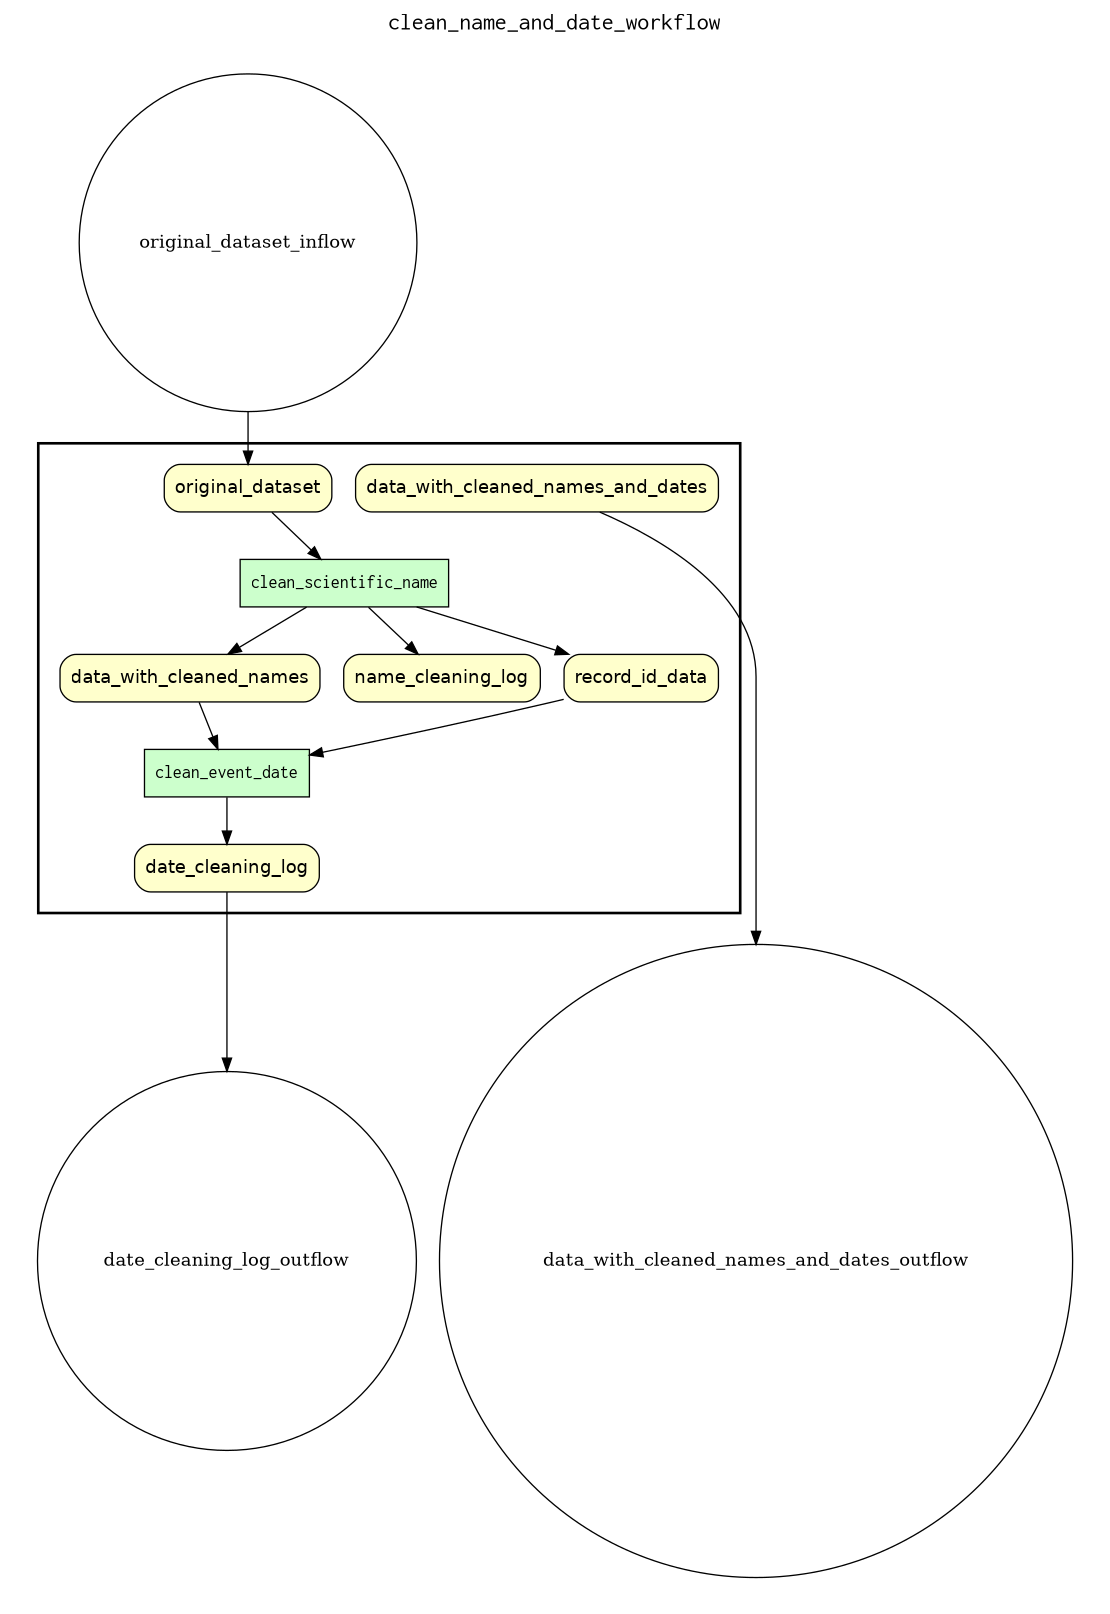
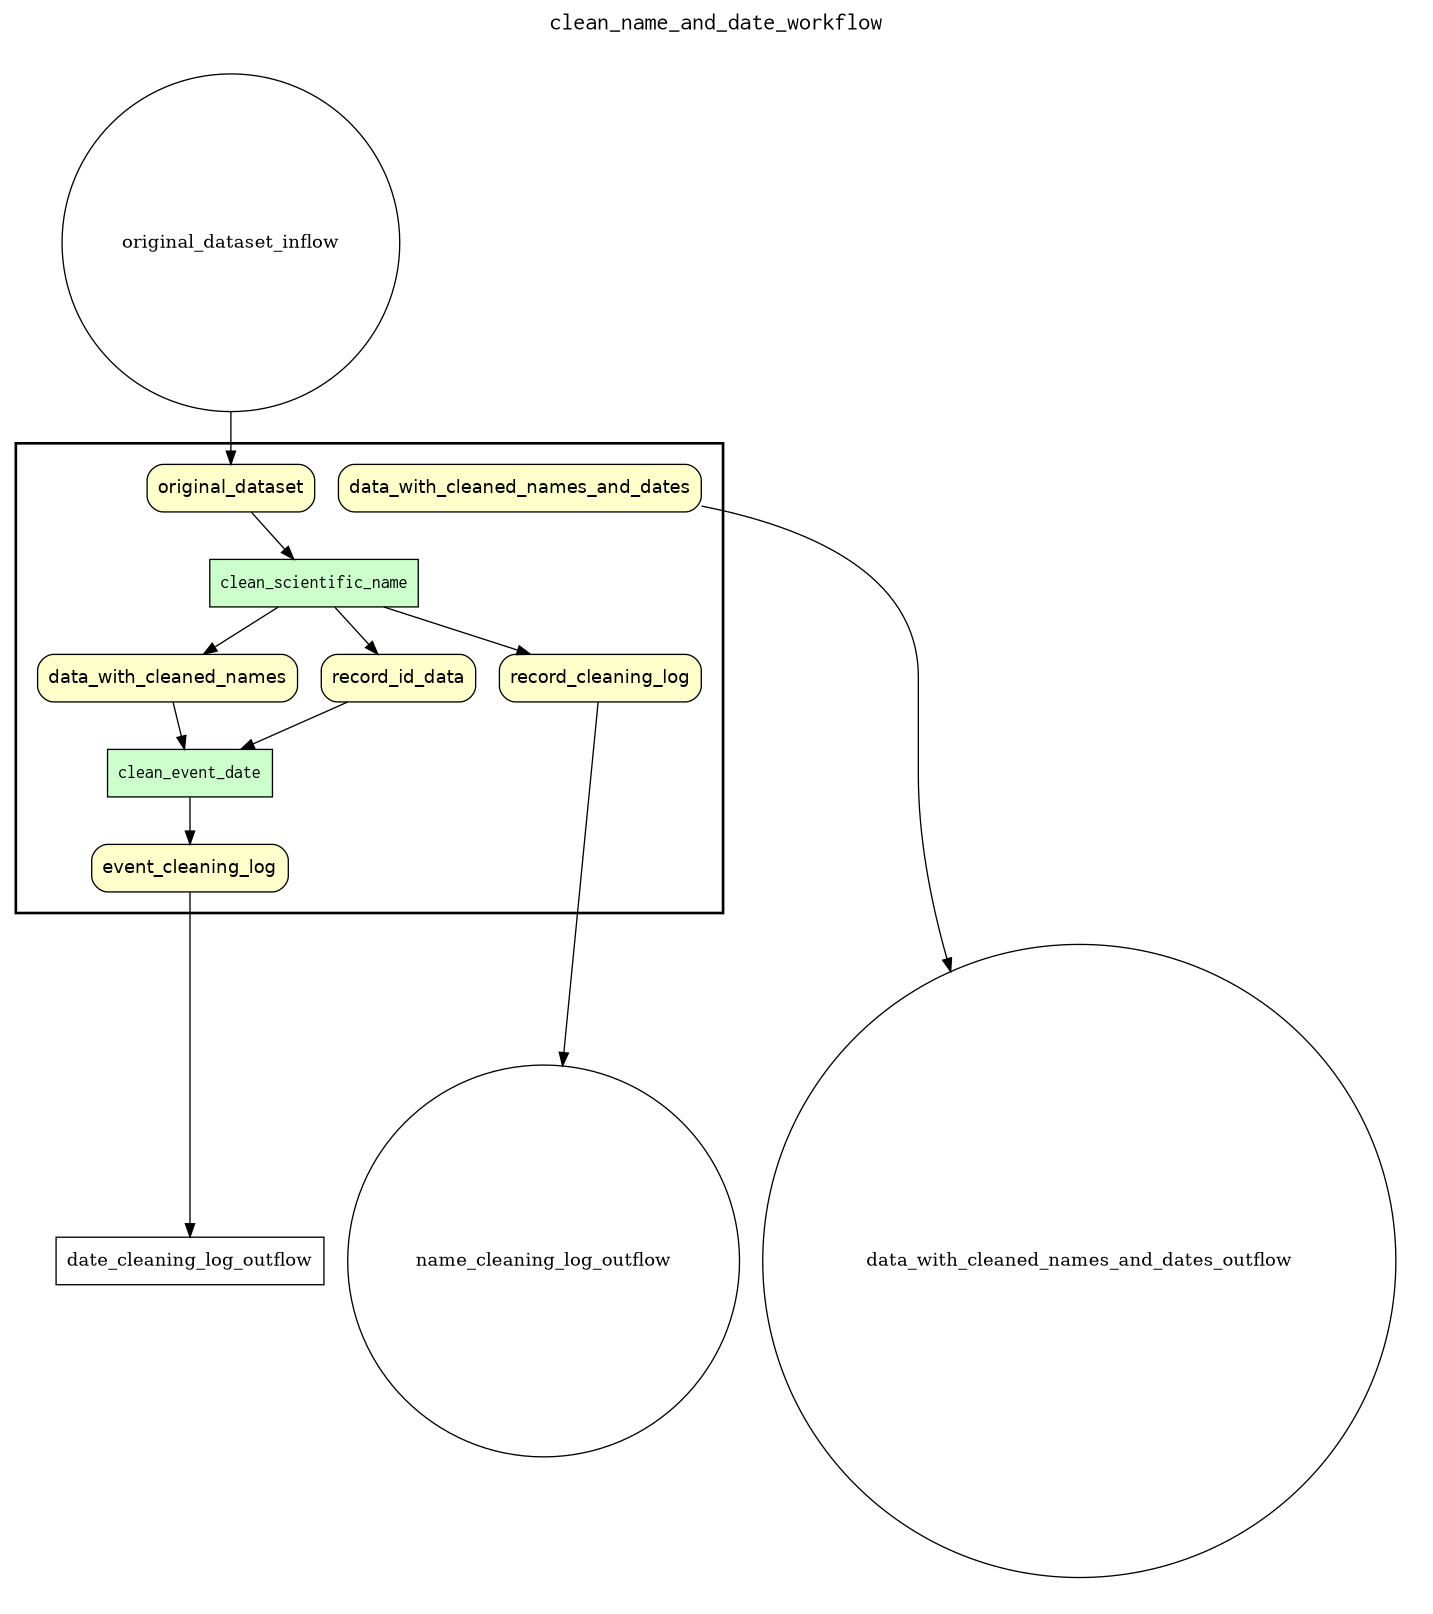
(442, 678) -> (600, 678)
(227, 868) -> (190, 868)
(227, 1261) -> (190, 1261)
none -> (544, 1261)
